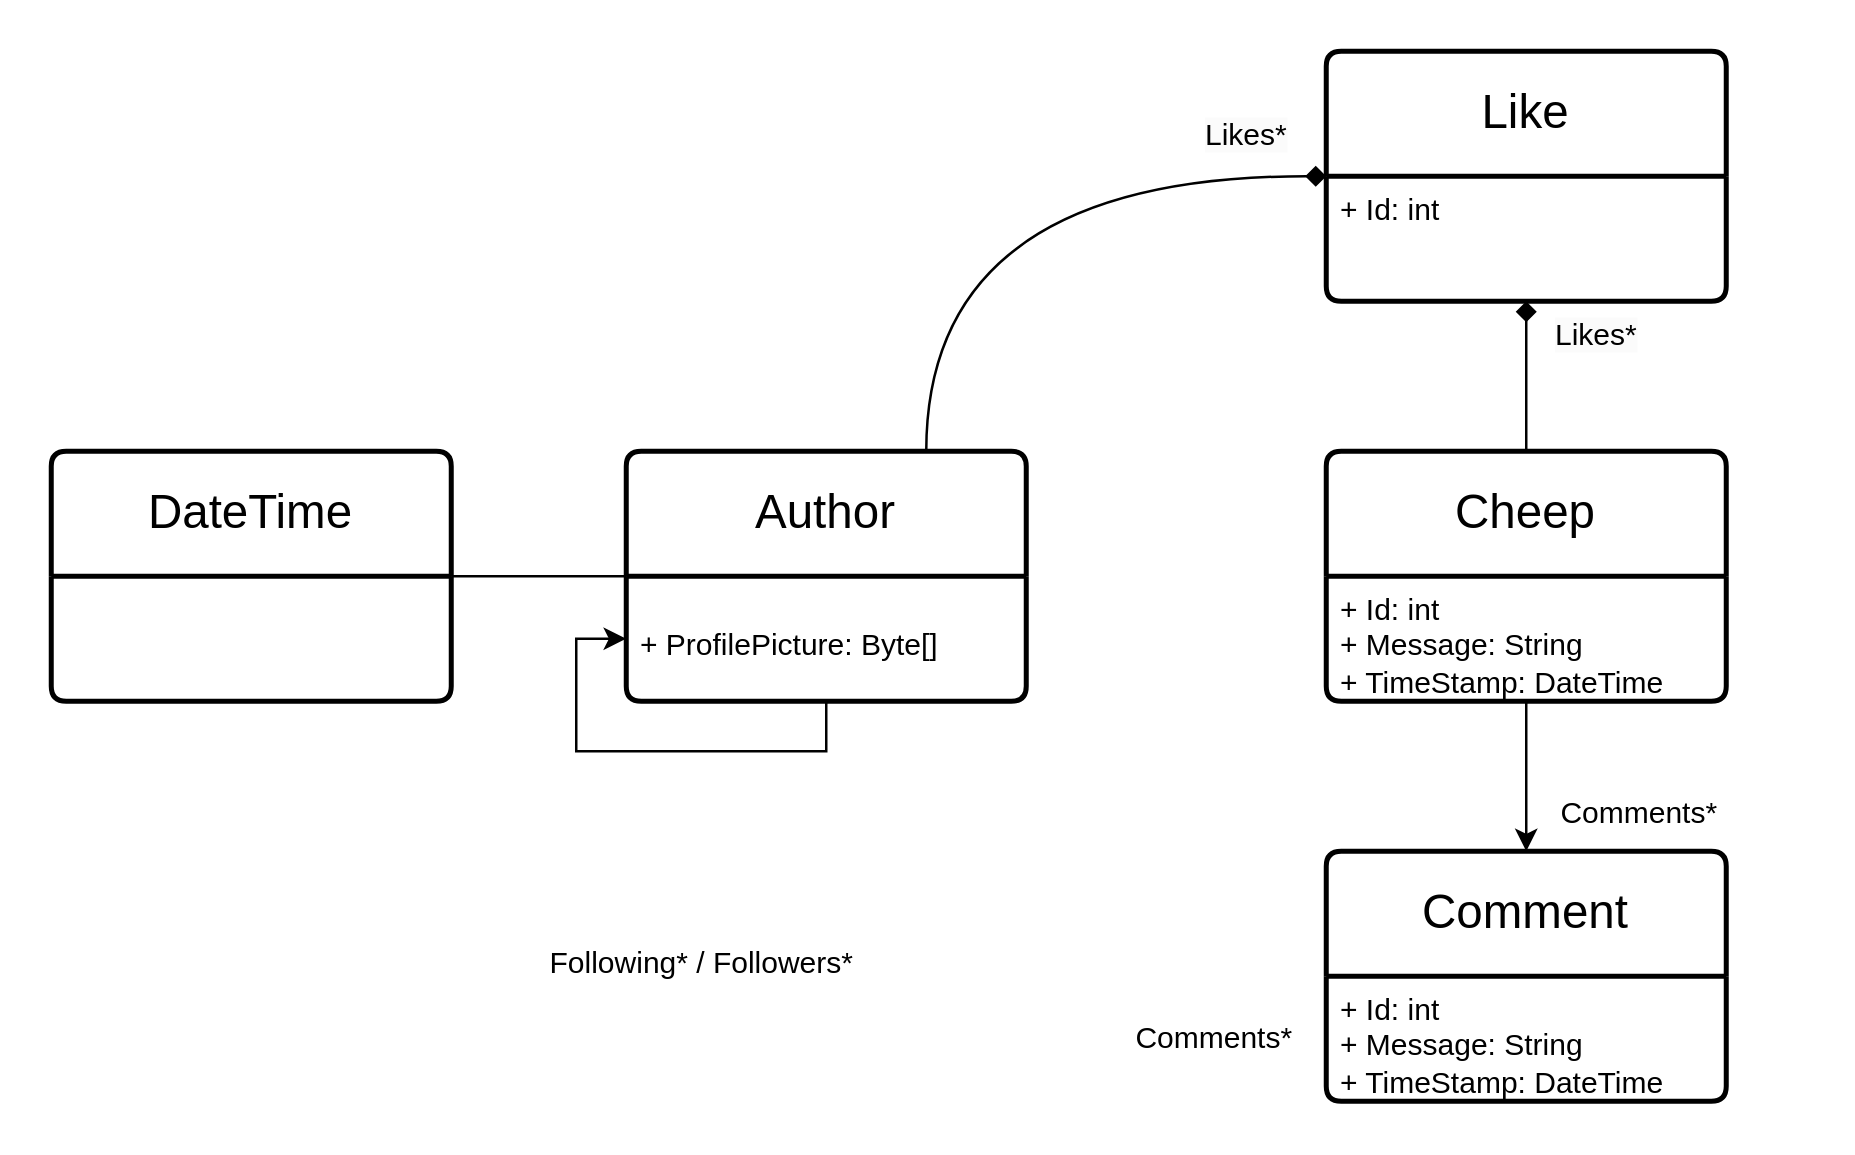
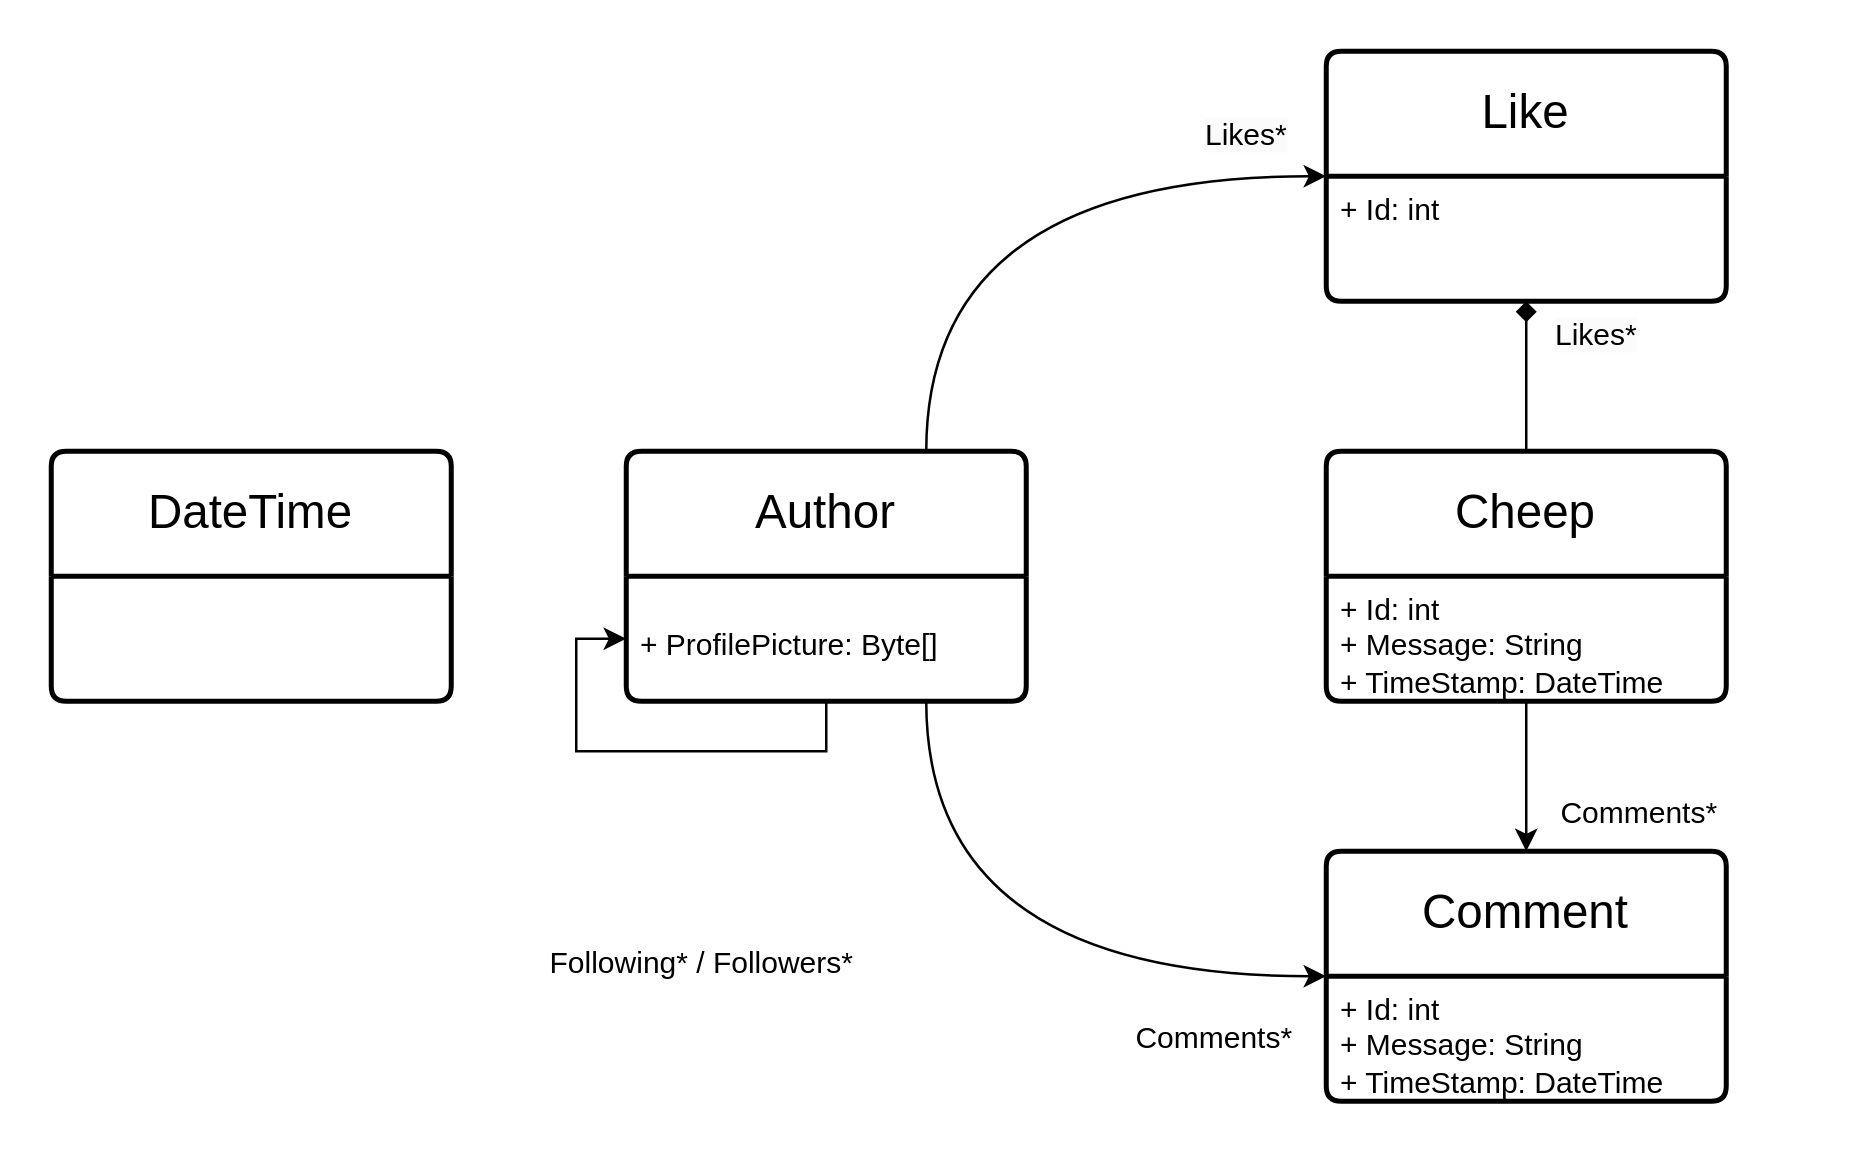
(1306, 176) -> (1307, 176)
(538, 576) -> none
none -> (1052, 925)
